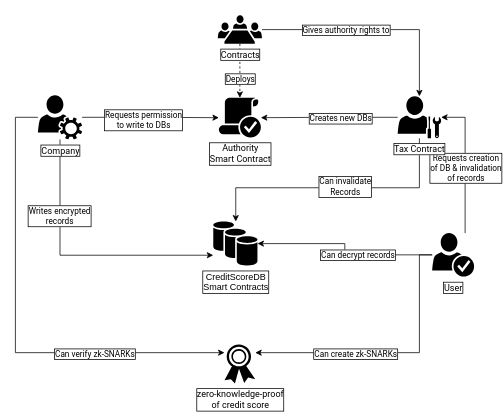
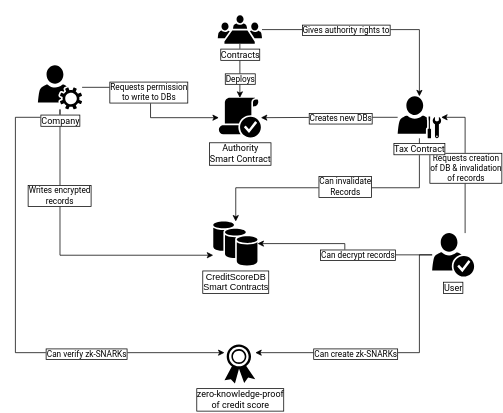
(240, 65) -> (240, 65)
(60, 117) -> (60, 87)
